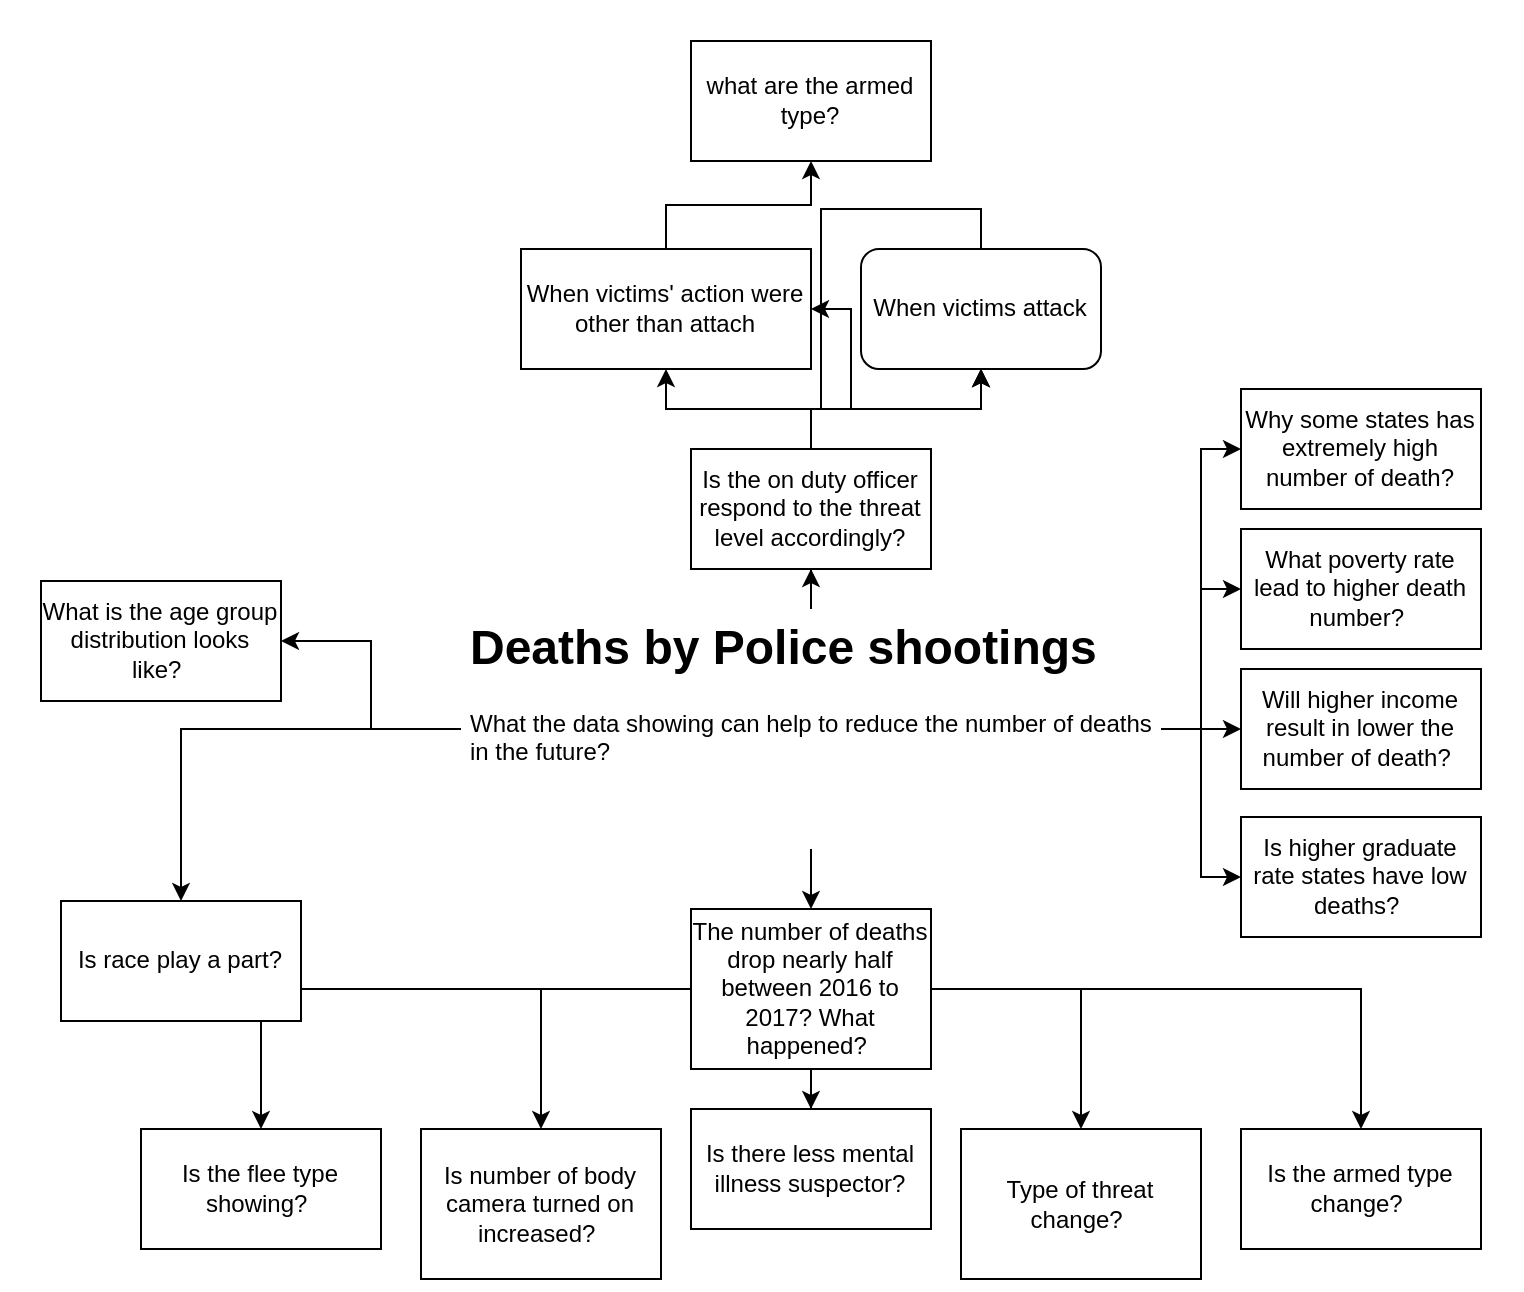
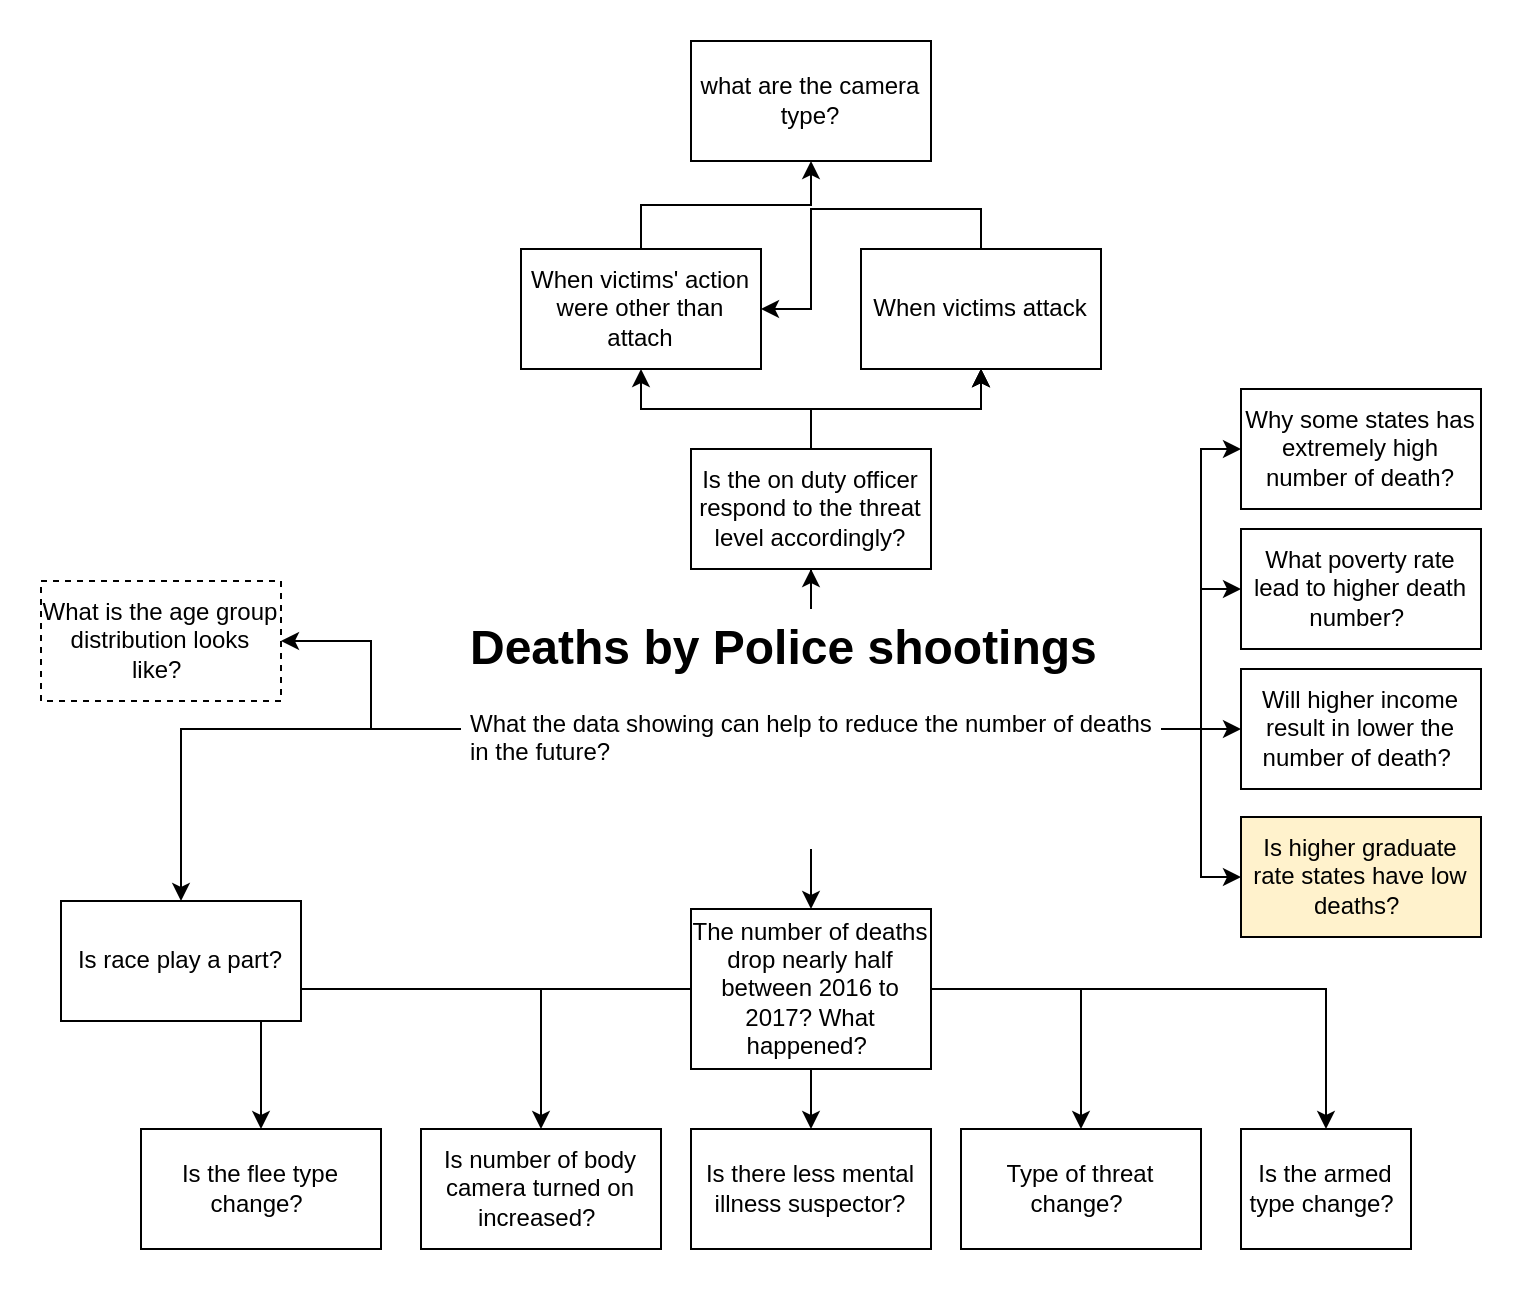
(811, 101) -> (811, 101)
(666, 309) -> (641, 309)
(981, 309) -> (981, 309)
(161, 641) -> (161, 641)
(1361, 877) -> (1361, 877)
(811, 1169) -> (811, 1189)
(261, 1189) -> (261, 1189)
(1361, 1189) -> (1326, 1189)
(541, 1204) -> (541, 1189)
(1081, 1204) -> (1081, 1189)
